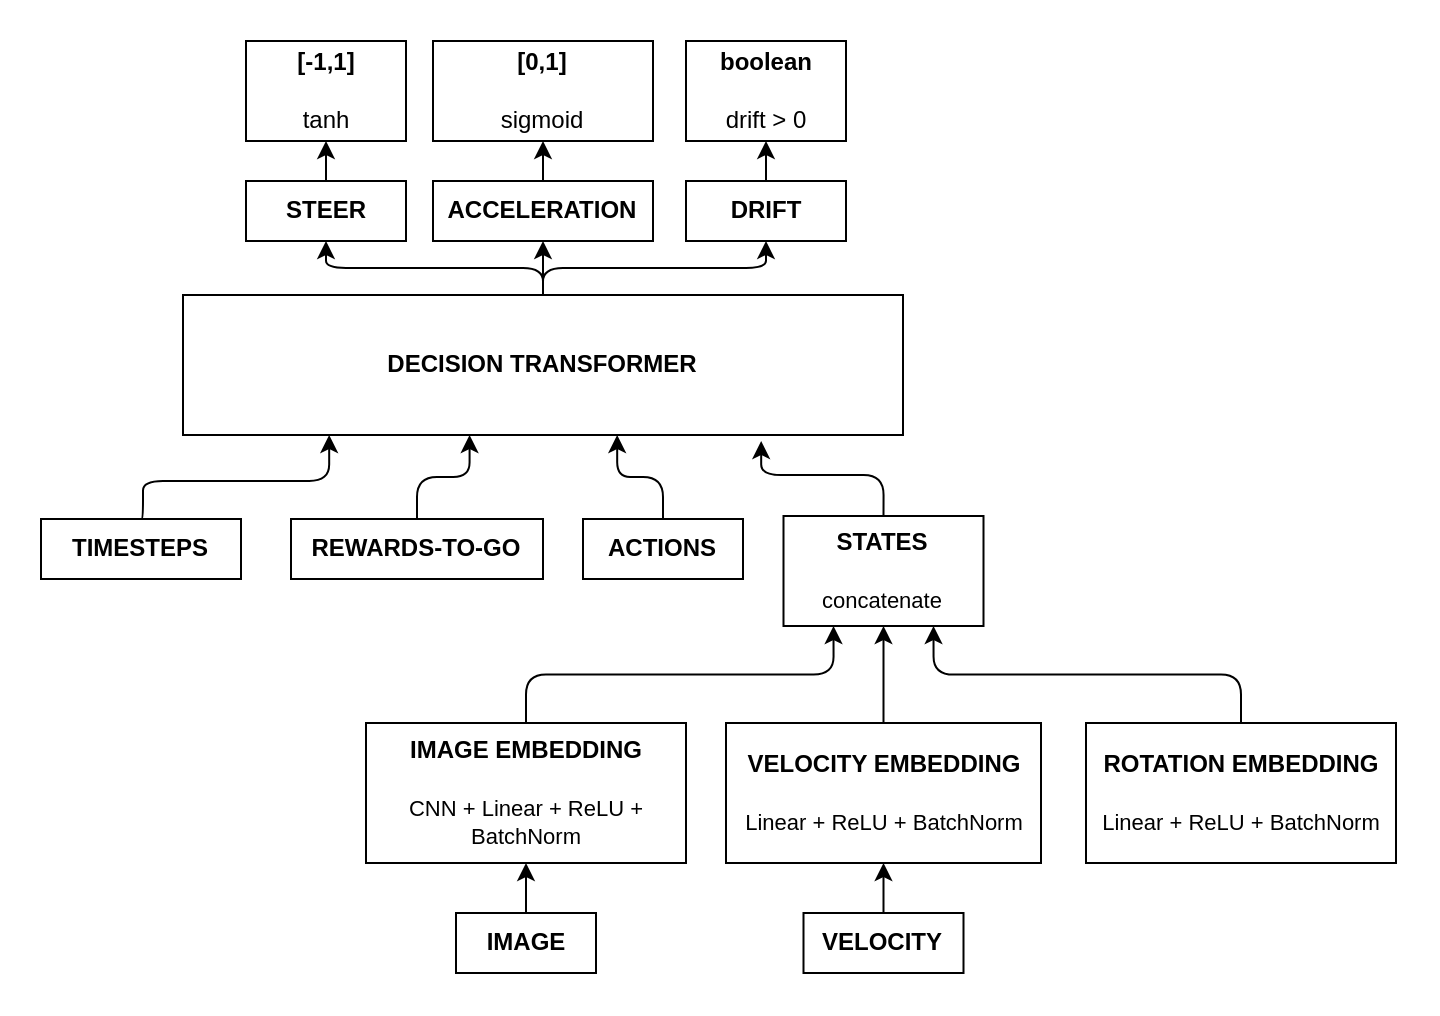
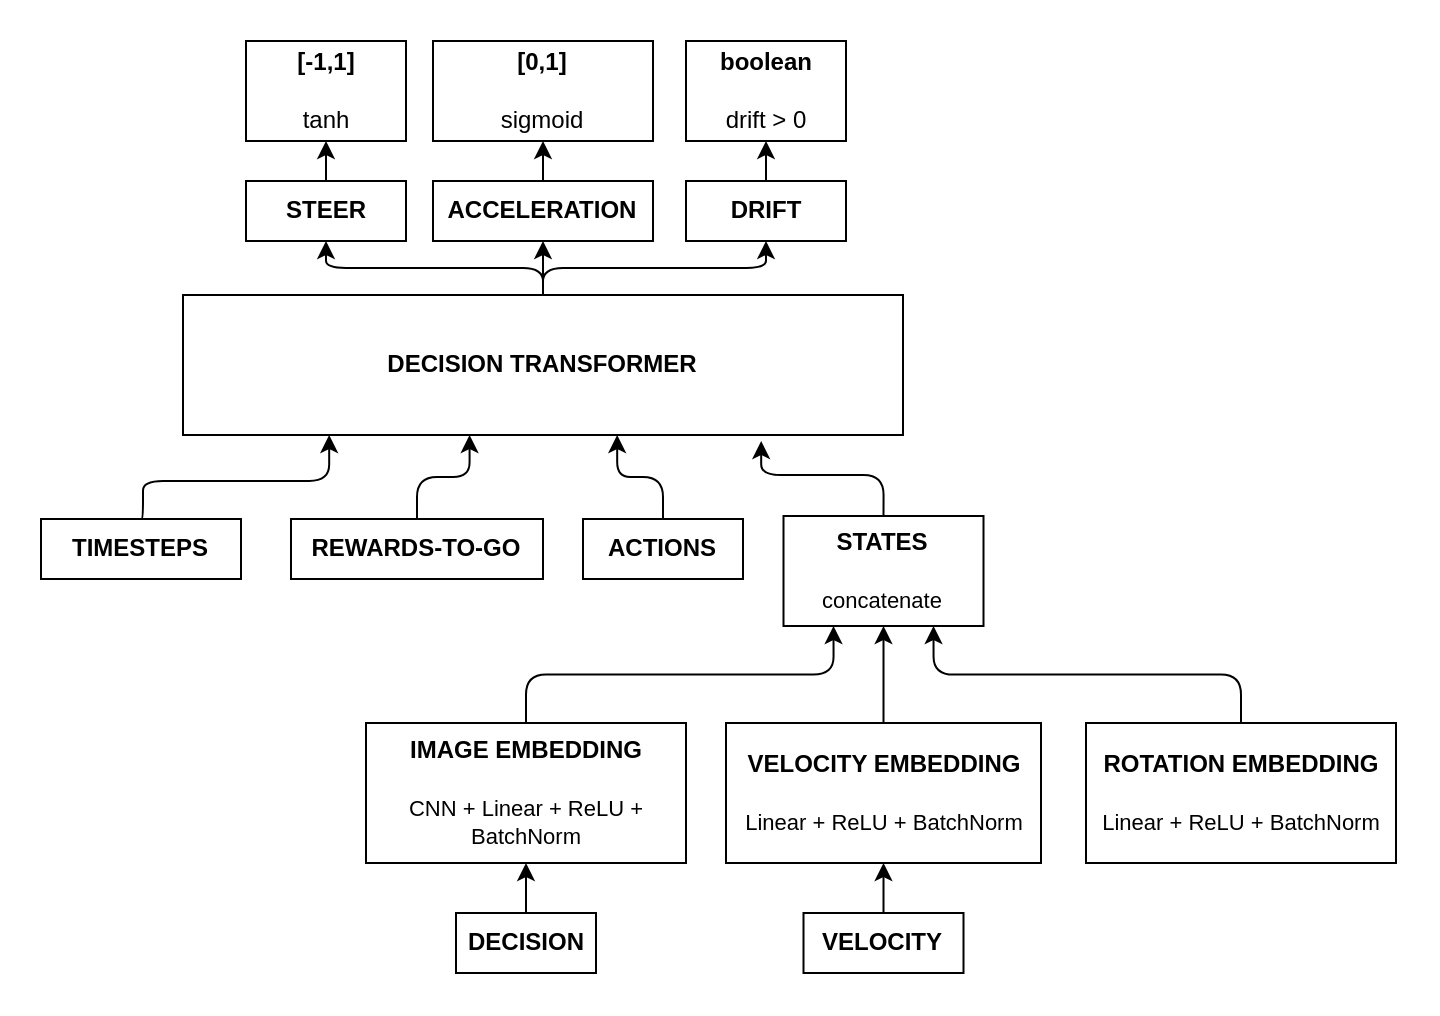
(527, 943) -> (527, 943)
